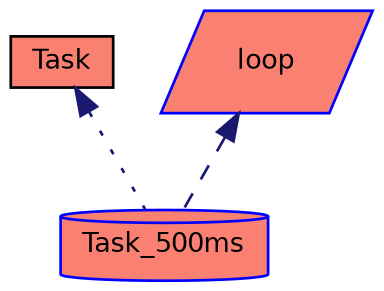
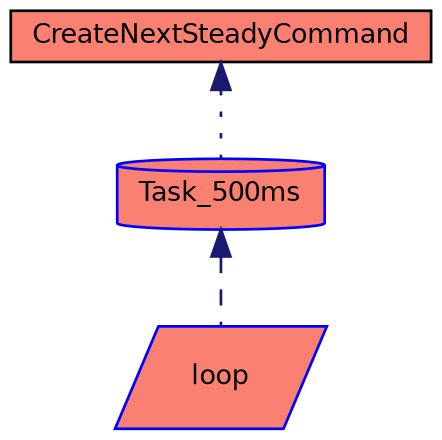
(62, 62) -> (221, 36)
(204, 173) -> (221, 292)
